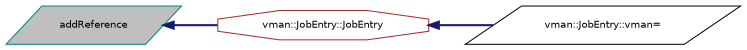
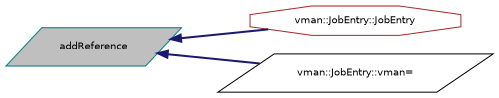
(466, 25) -> (214, 59)
